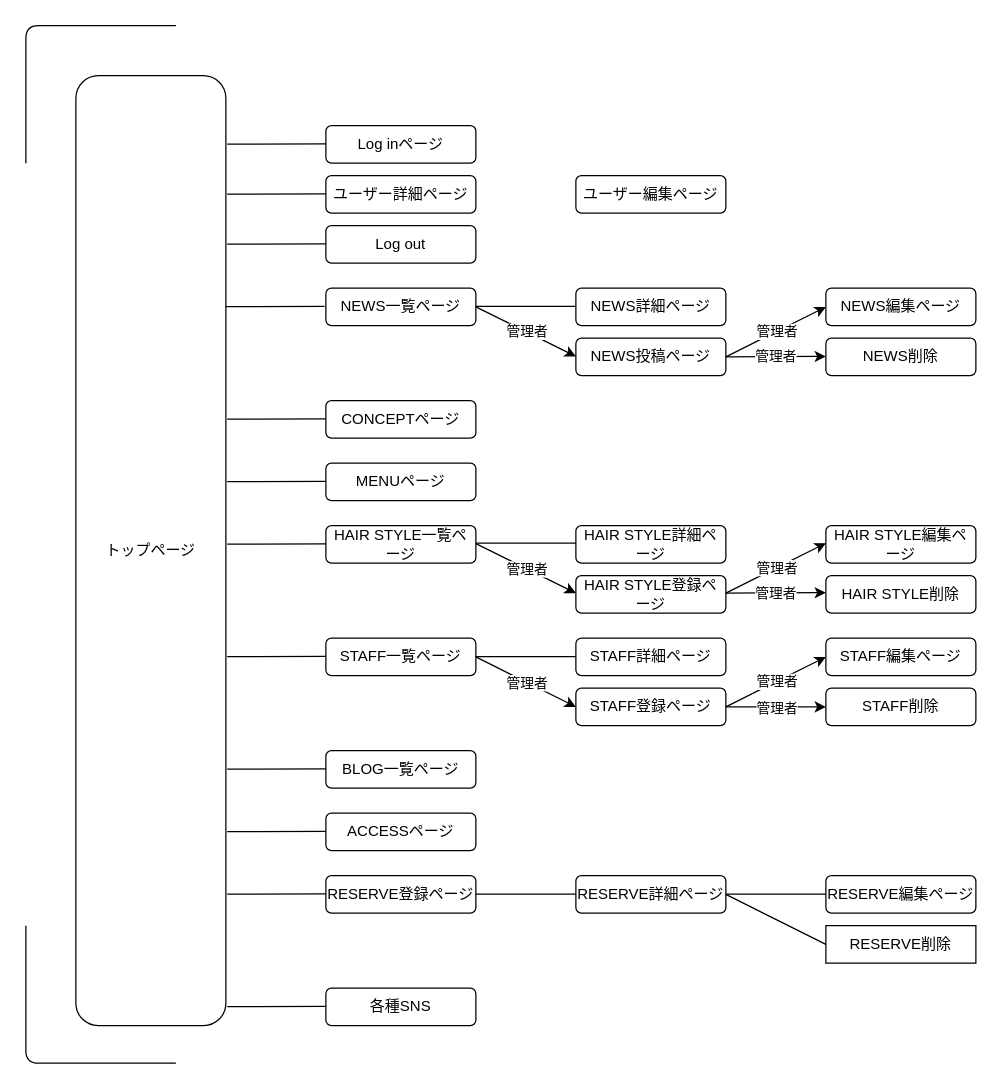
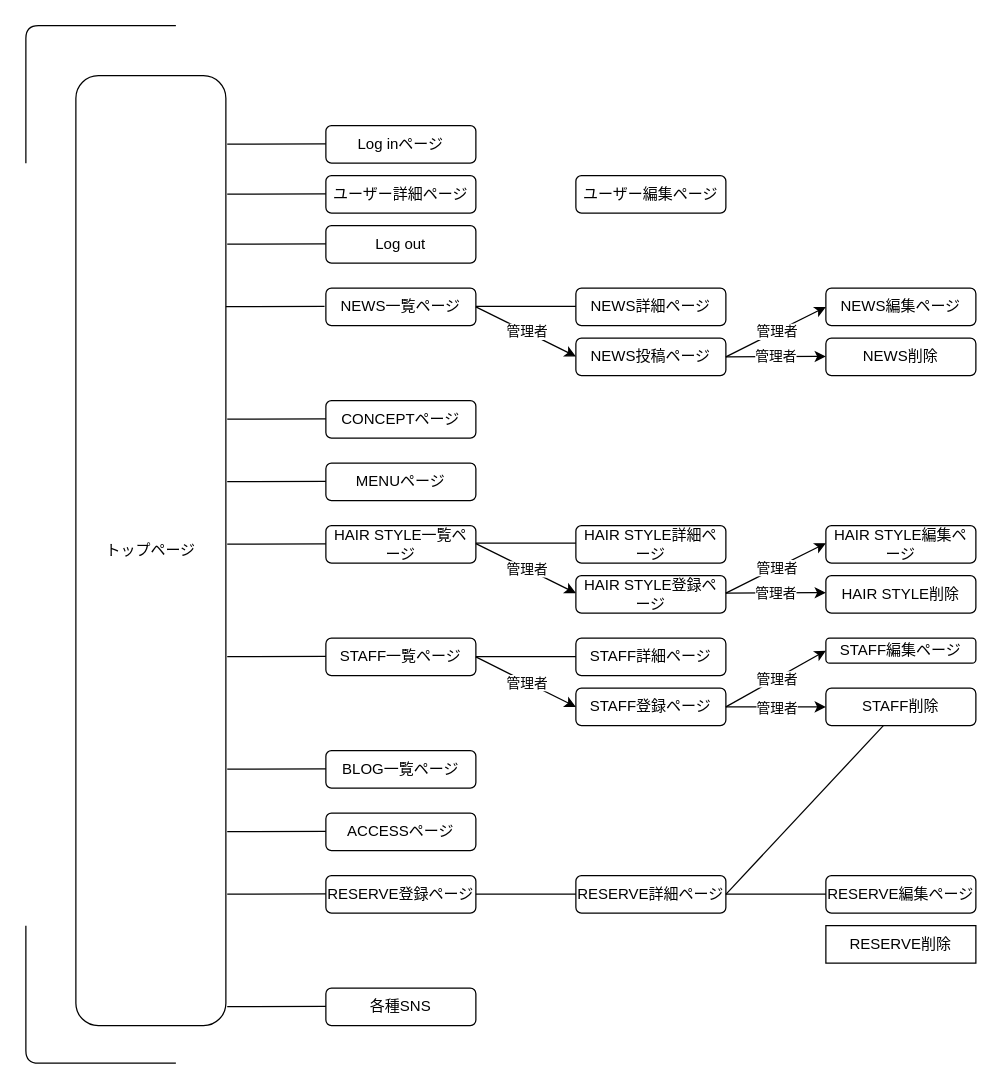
(901, 657) -> (901, 651)
(778, 921) -> (805, 809)
